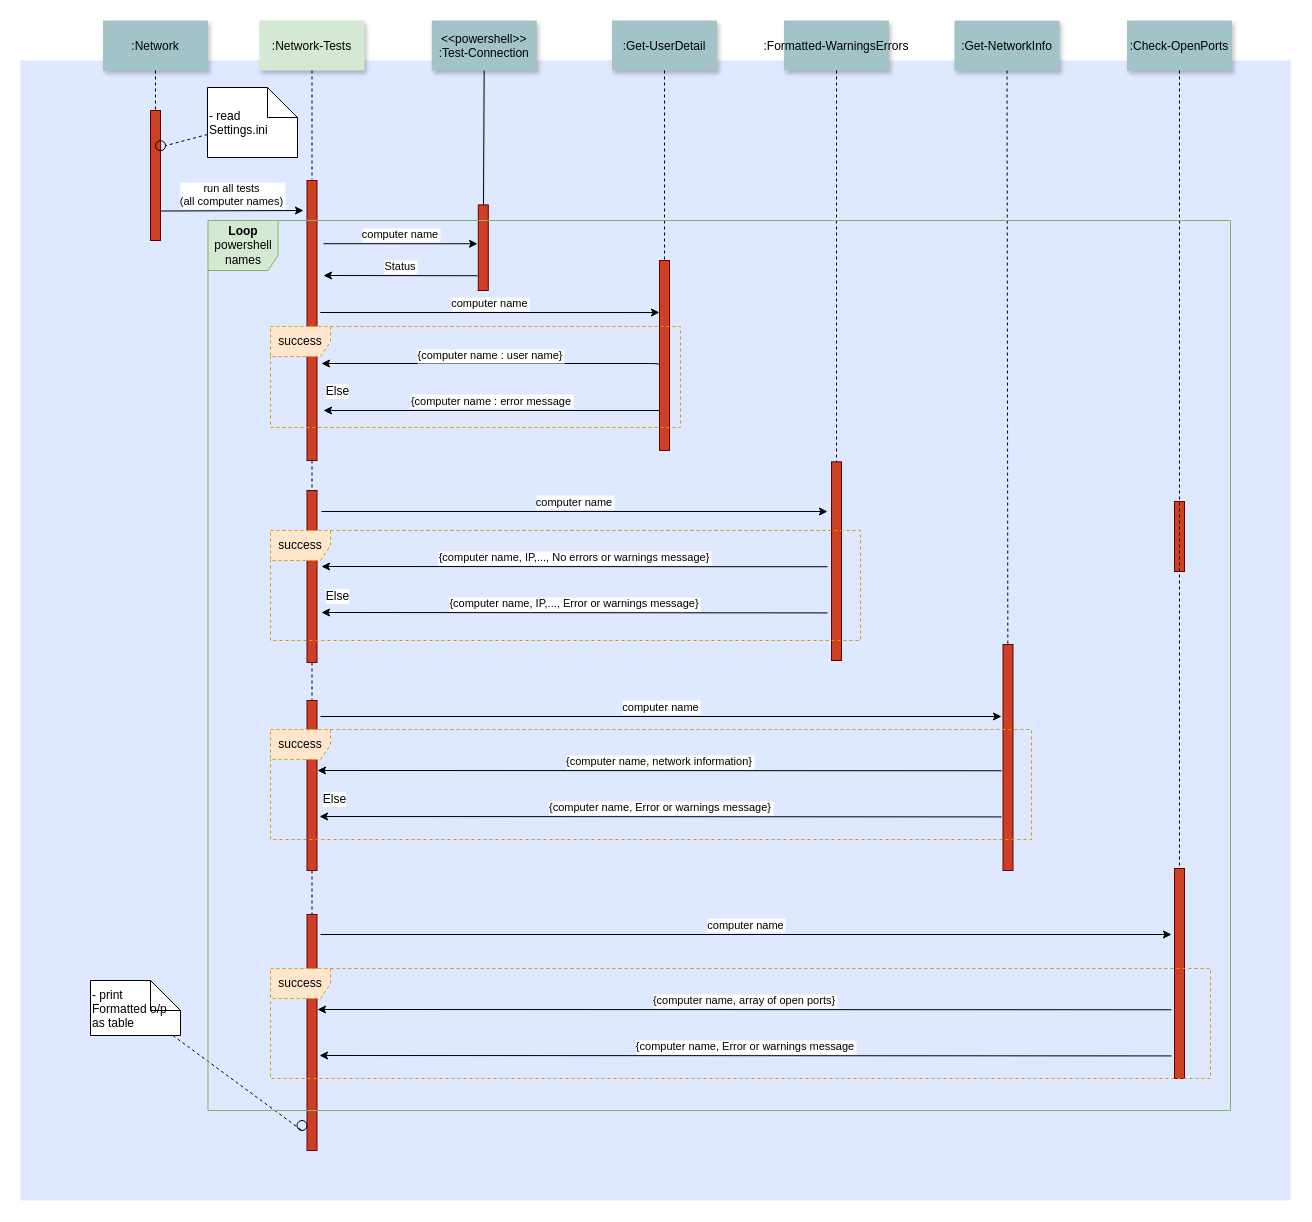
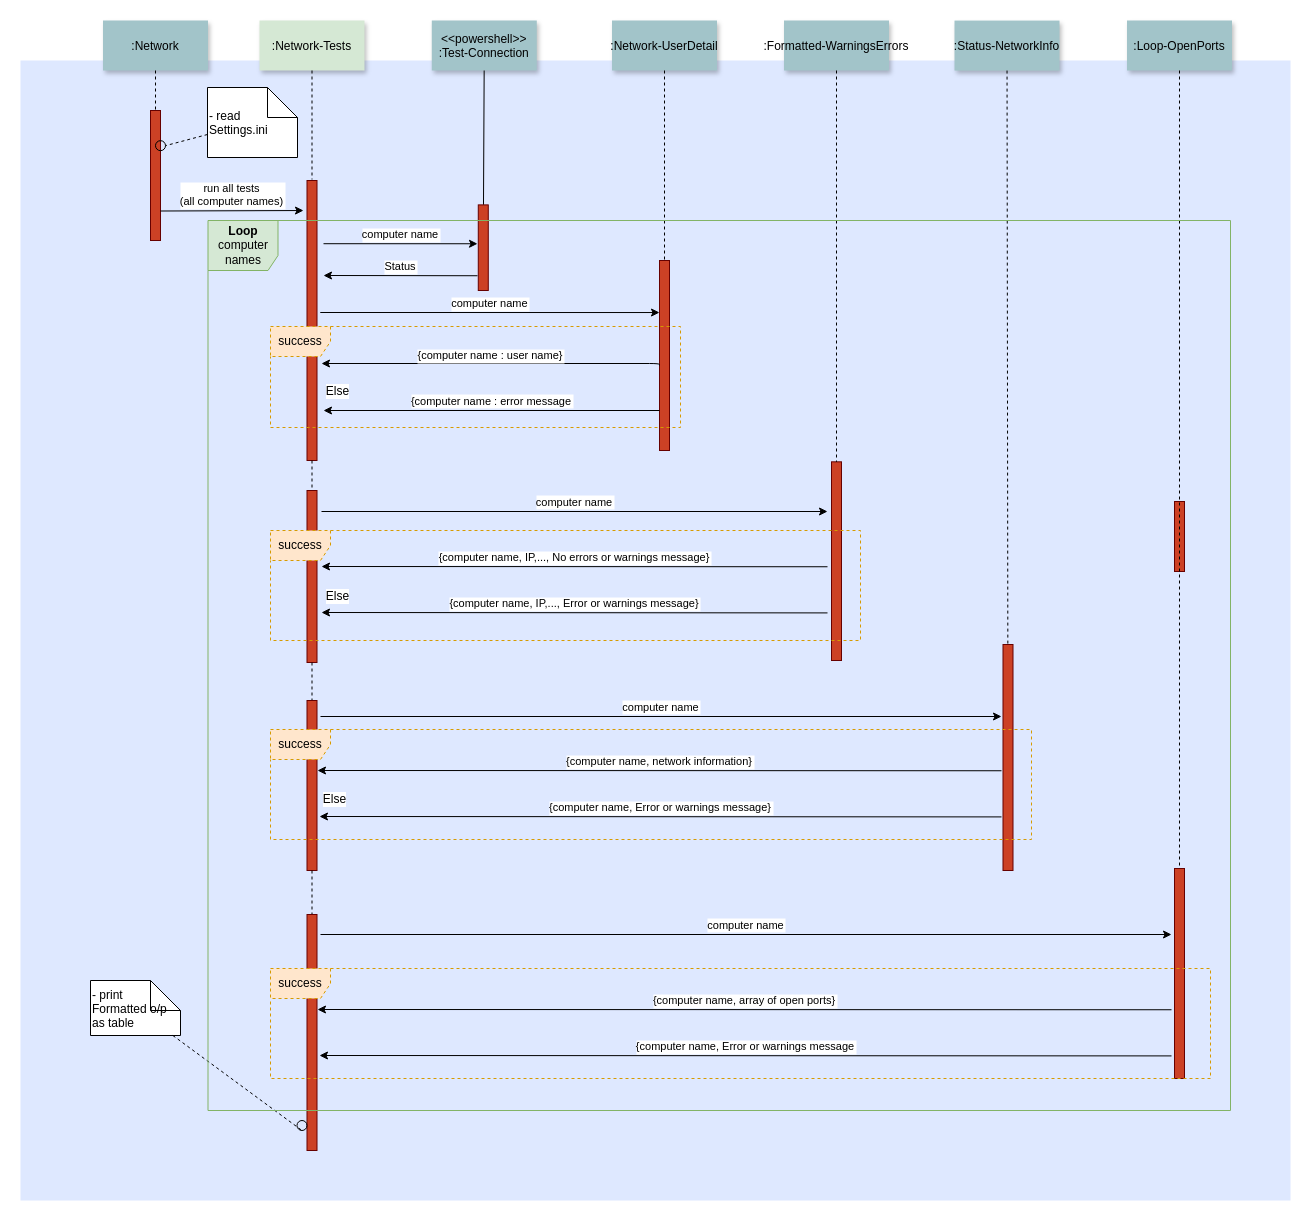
(664, 46) -> (664, 46)
(1007, 46) -> (1007, 46)
(1179, 46) -> (1179, 46)
(244, 246) -> (244, 246)
